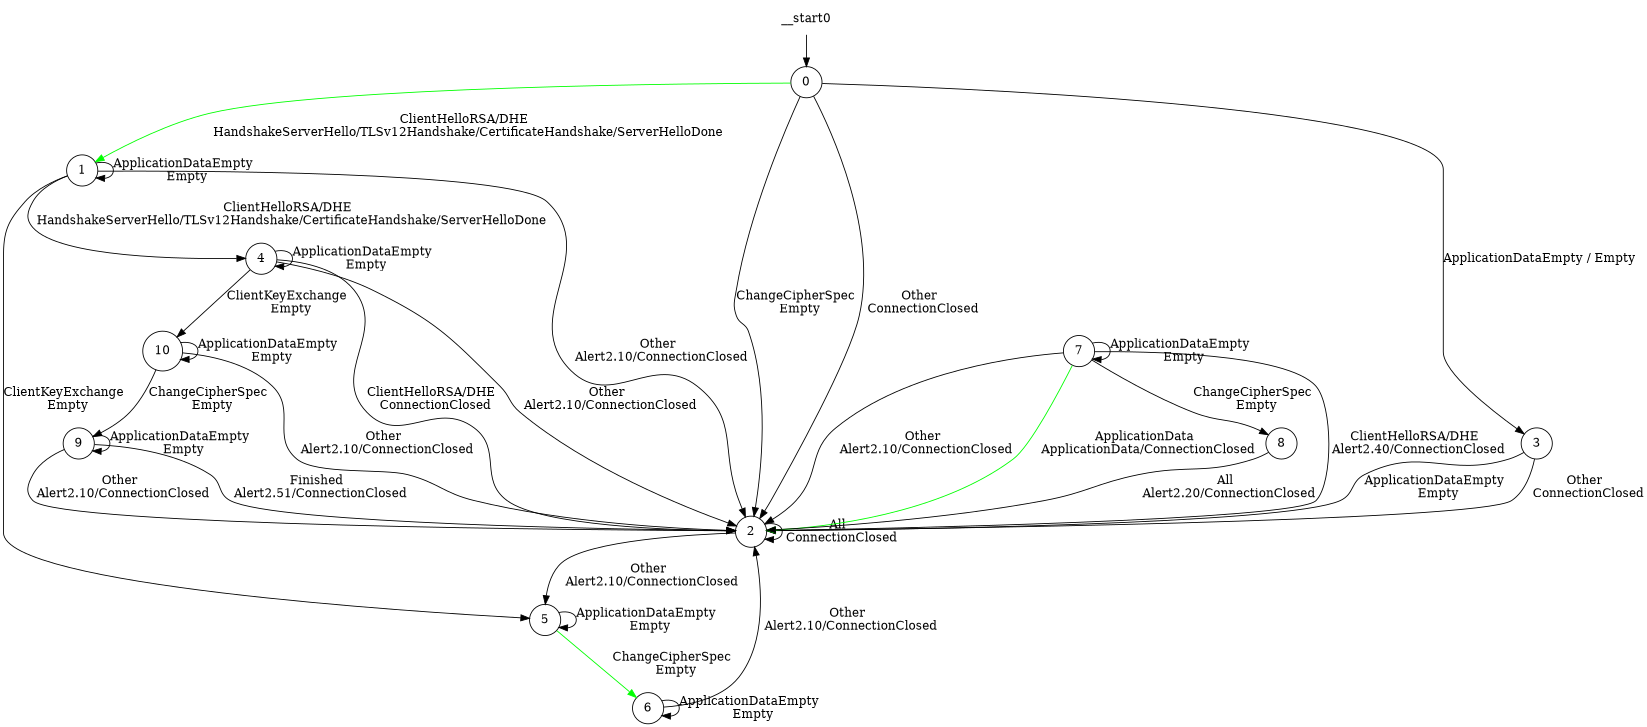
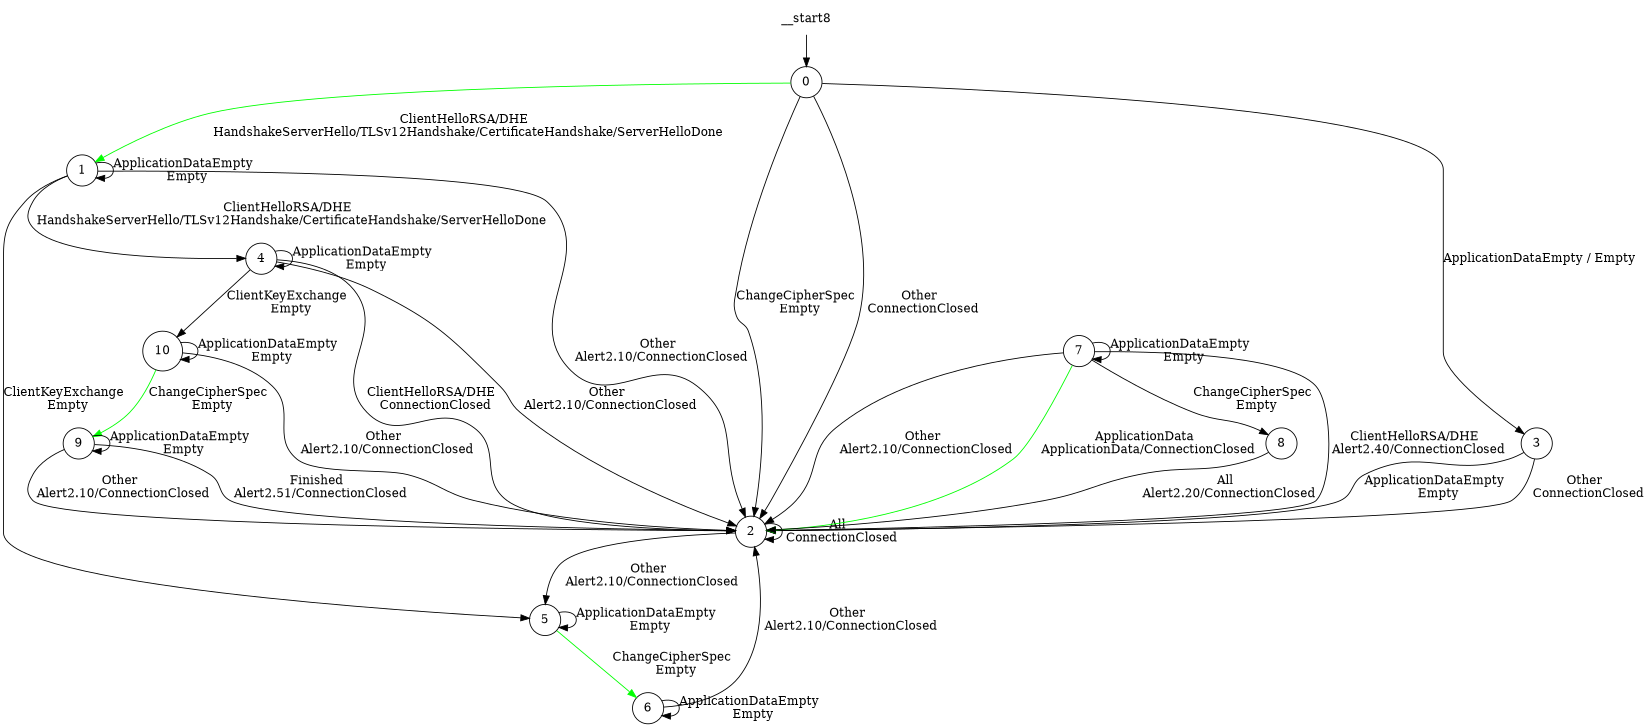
(806, 19) -> (806, 19)
(135, 407) -> (135, 407)
